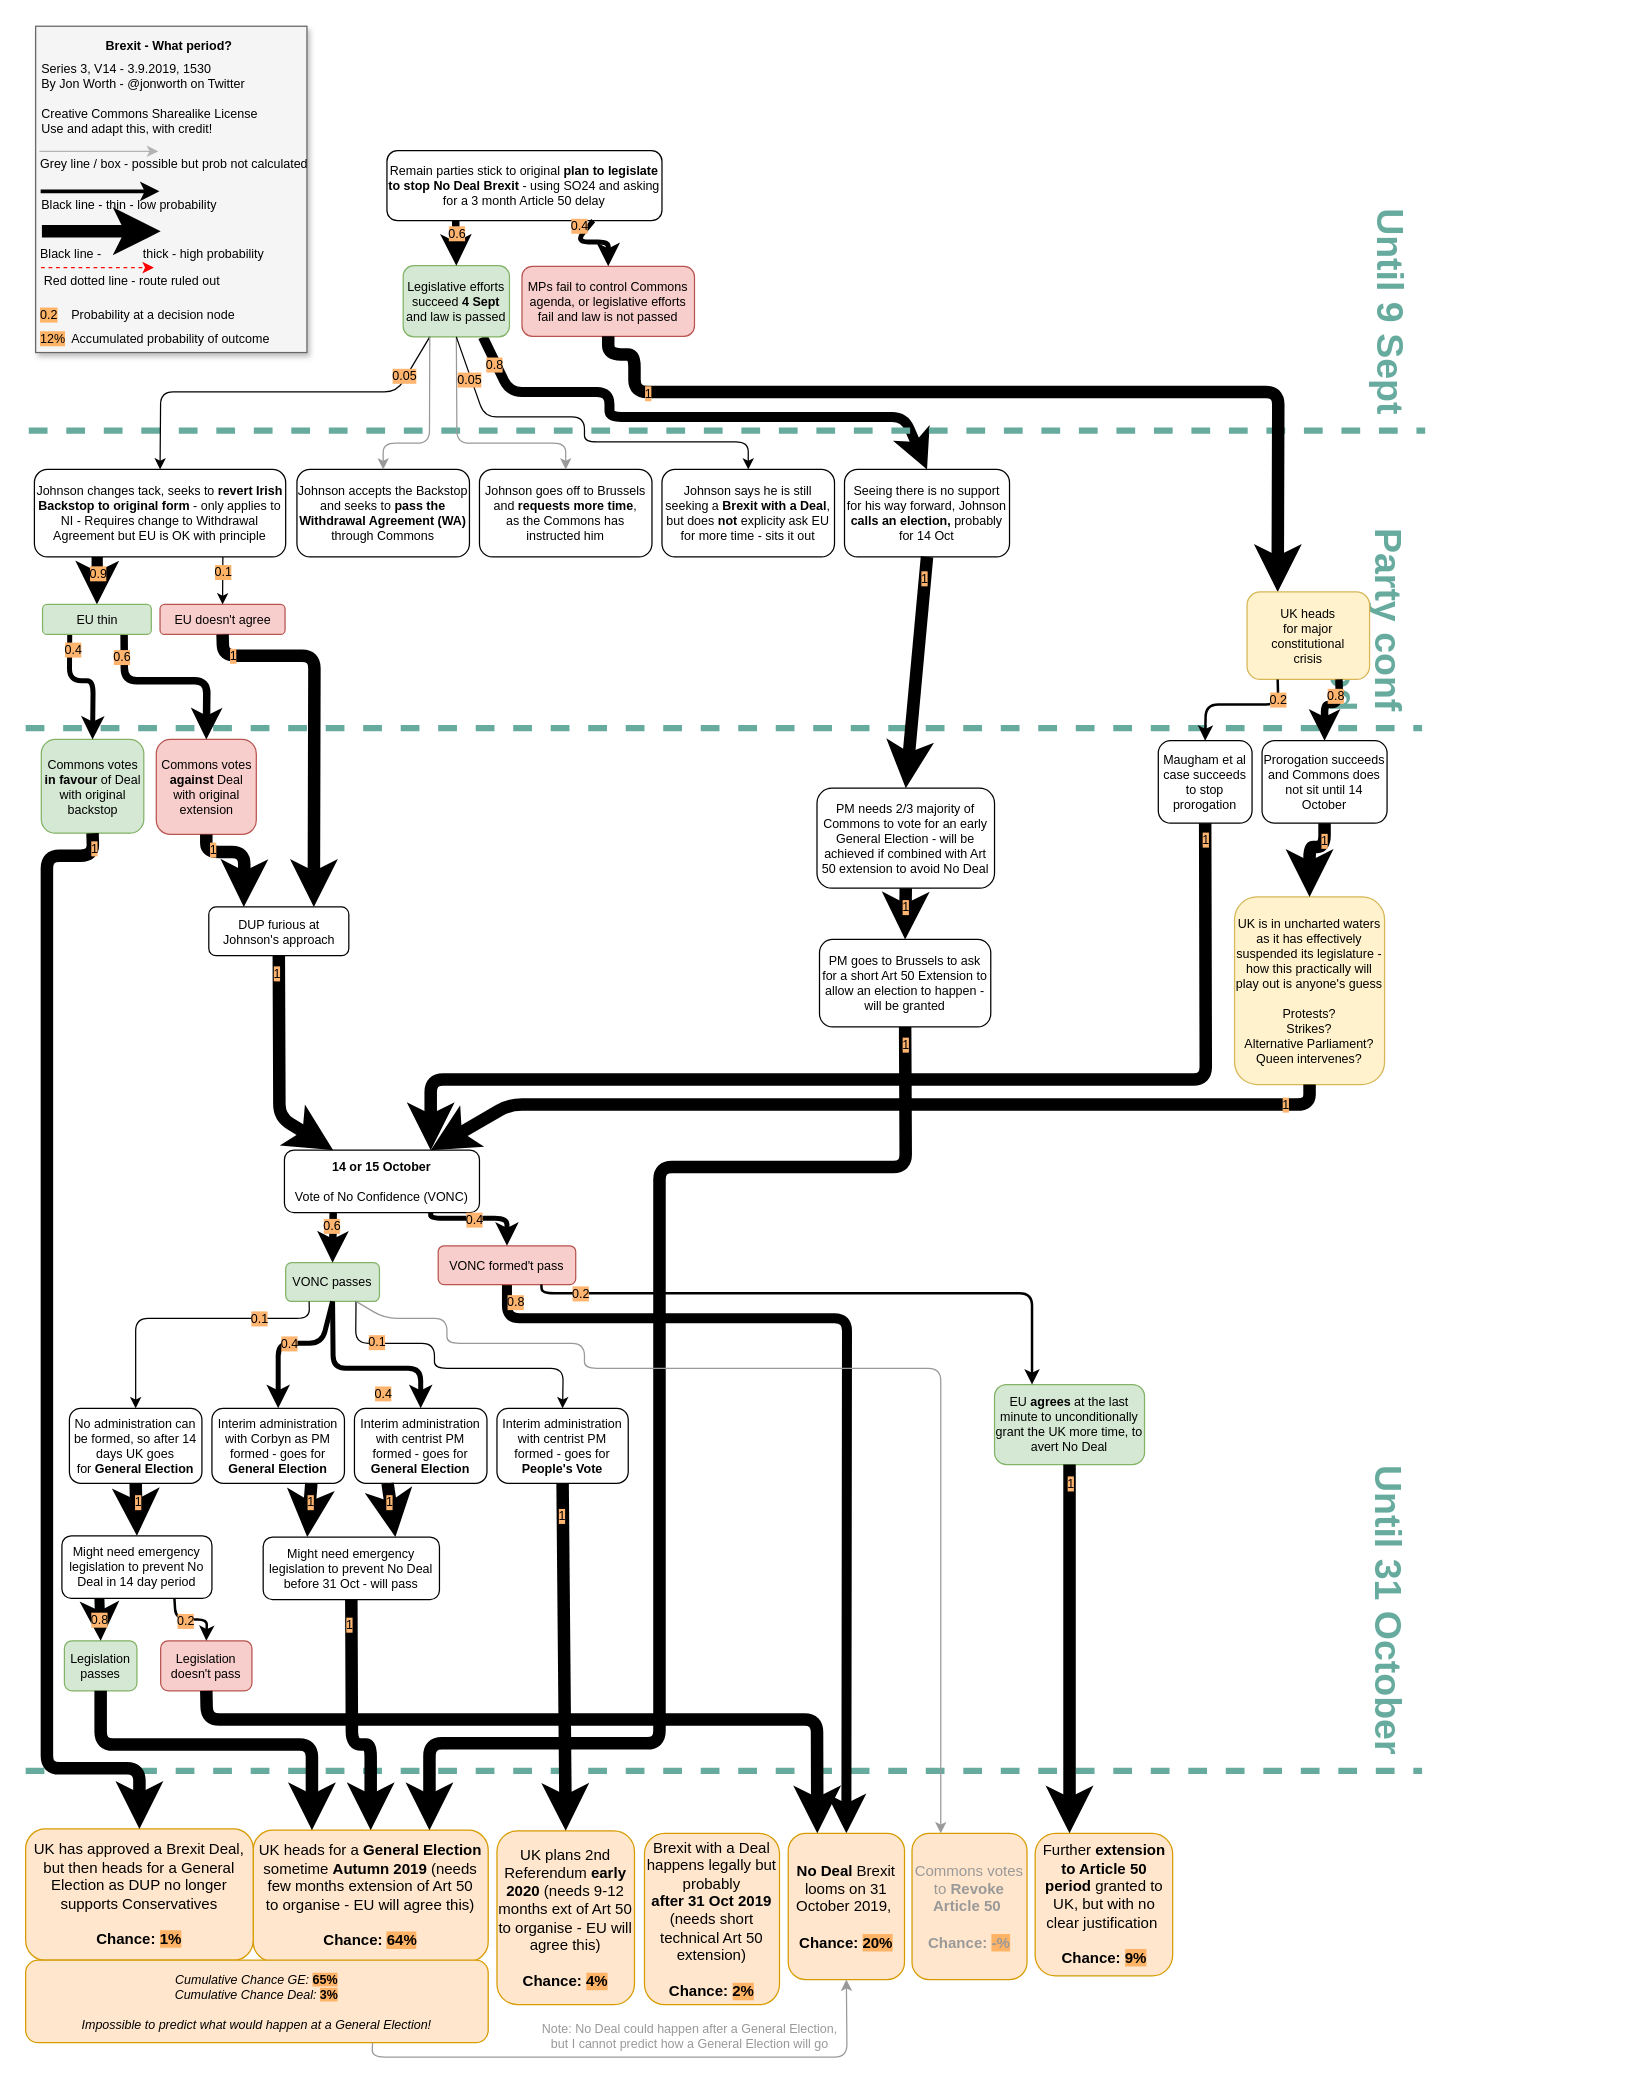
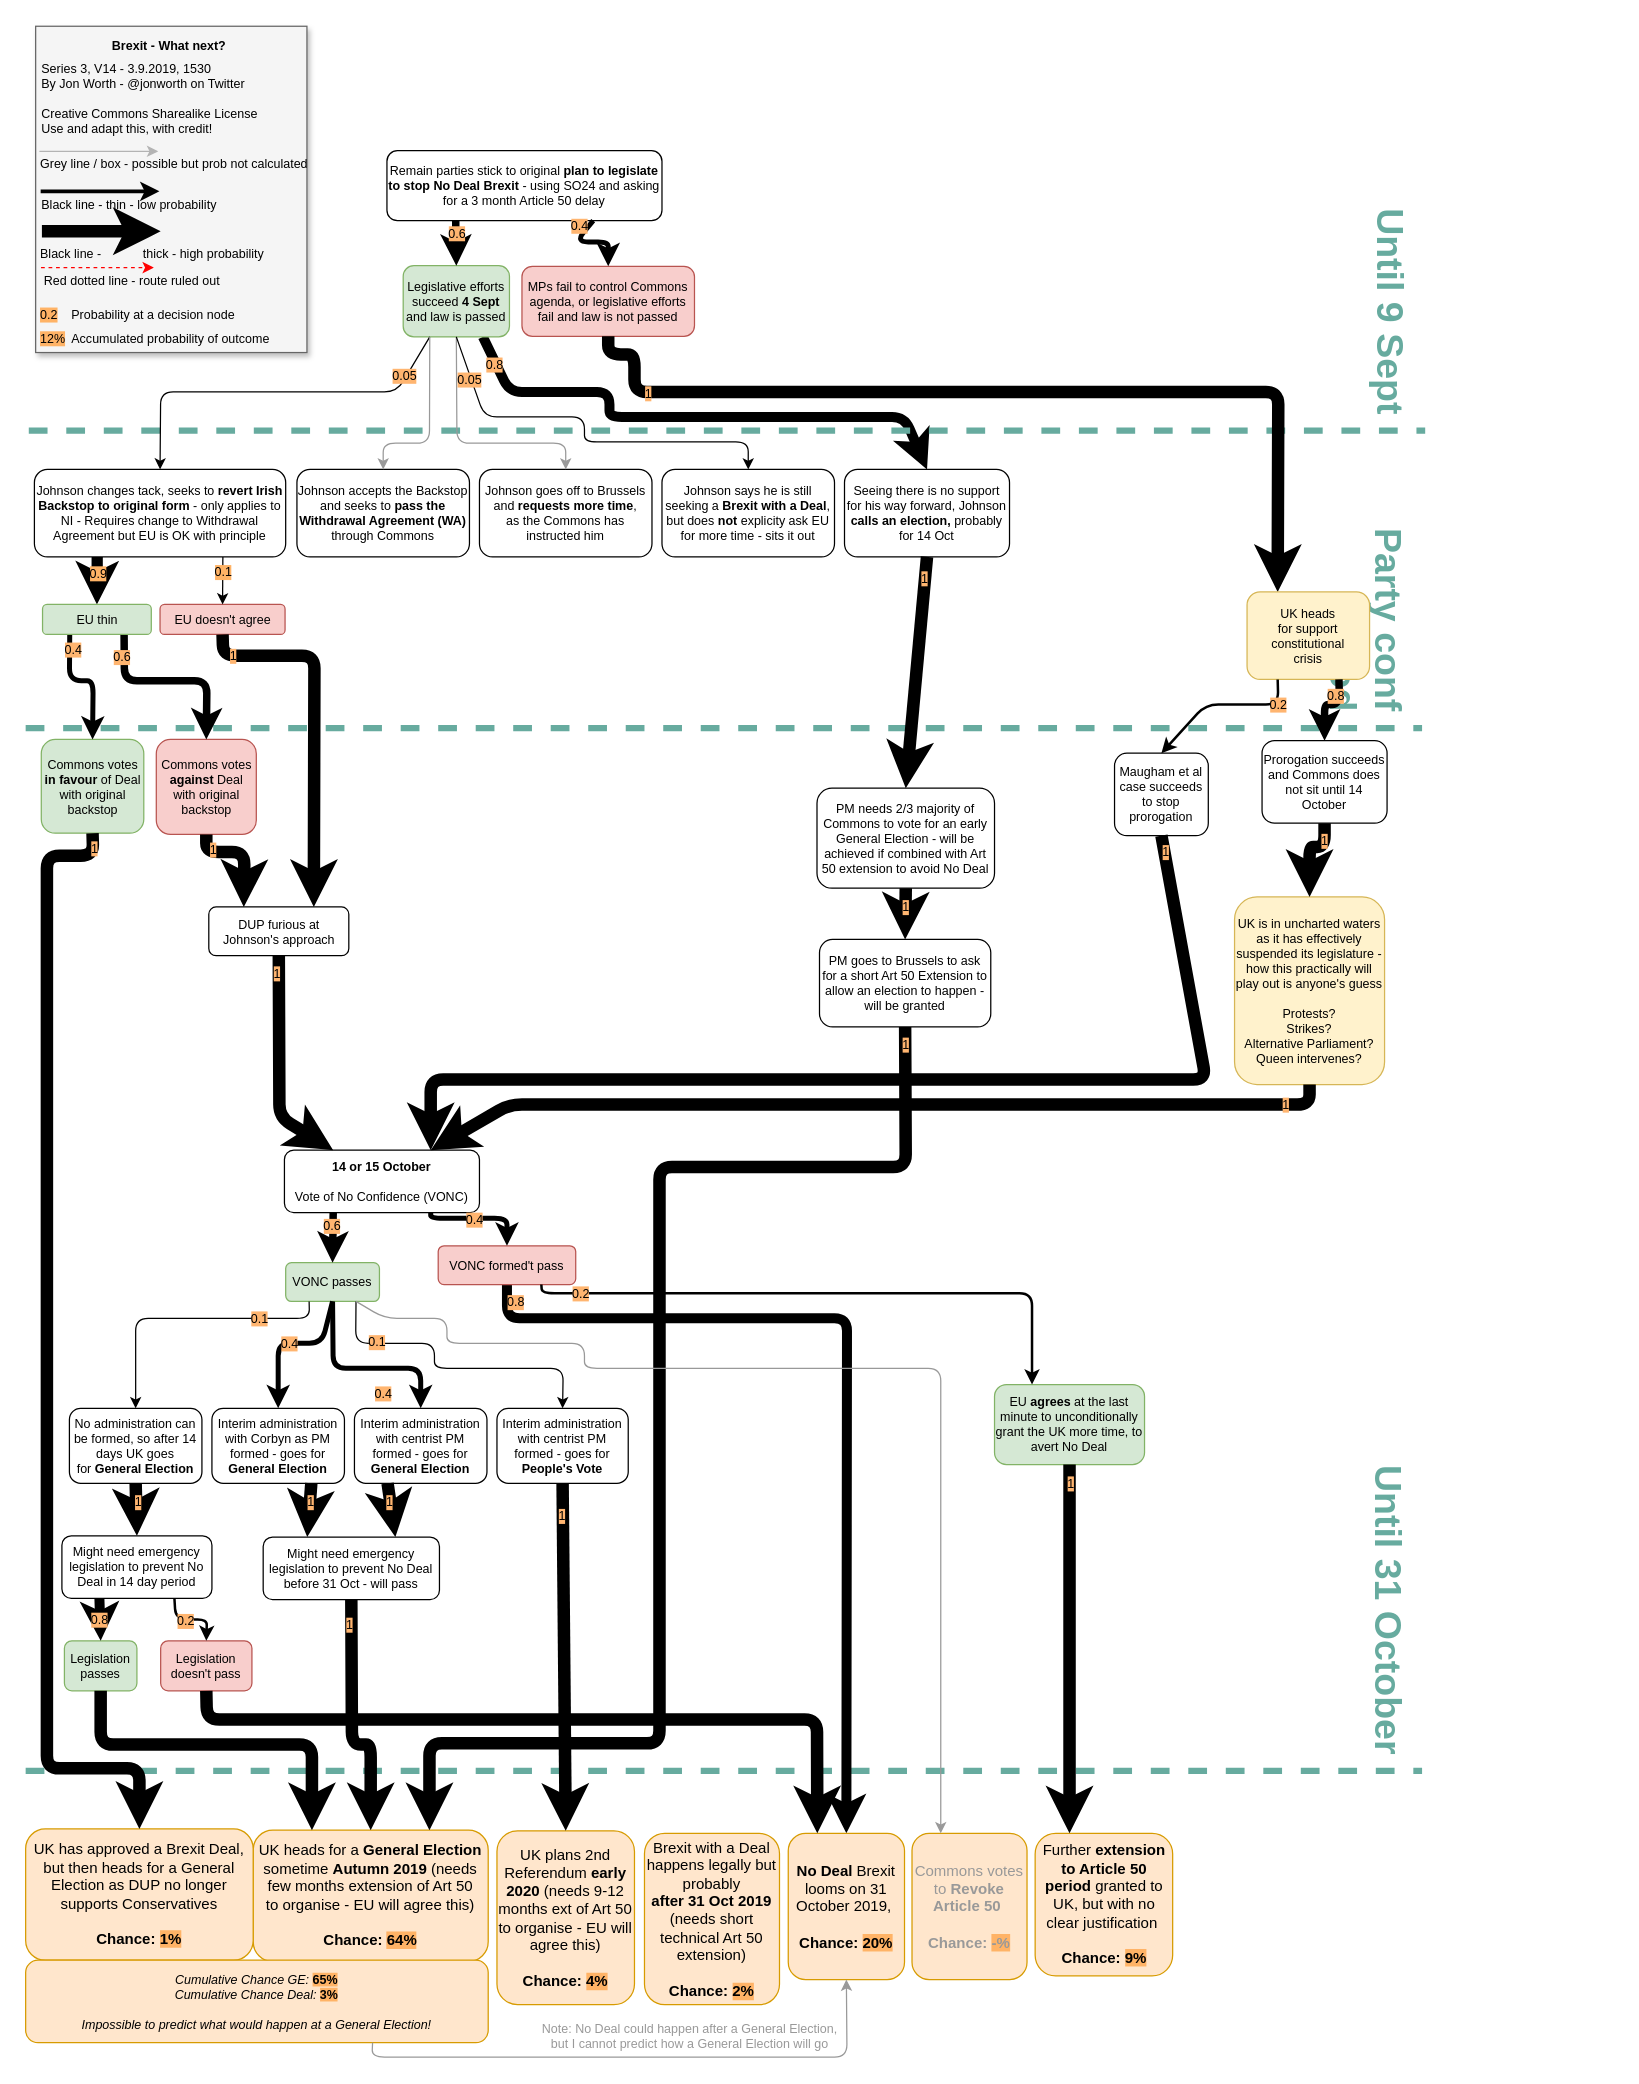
(169, 47) -> (169, 47)
(1308, 636) -> (1308, 636)
(1205, 782) -> (1161, 794)
(207, 787) -> (207, 787)
